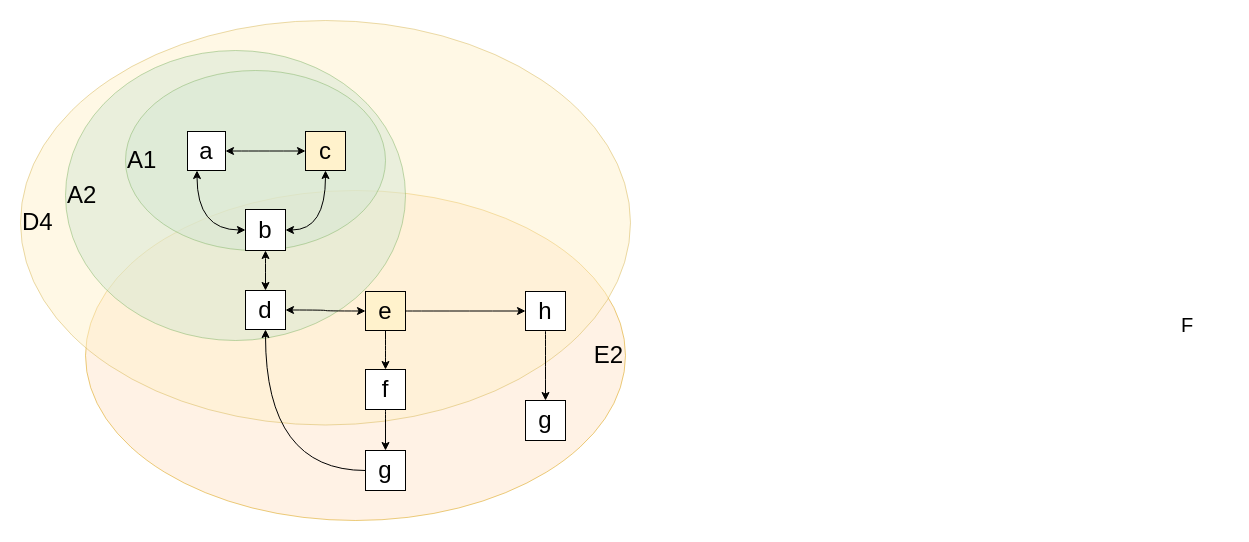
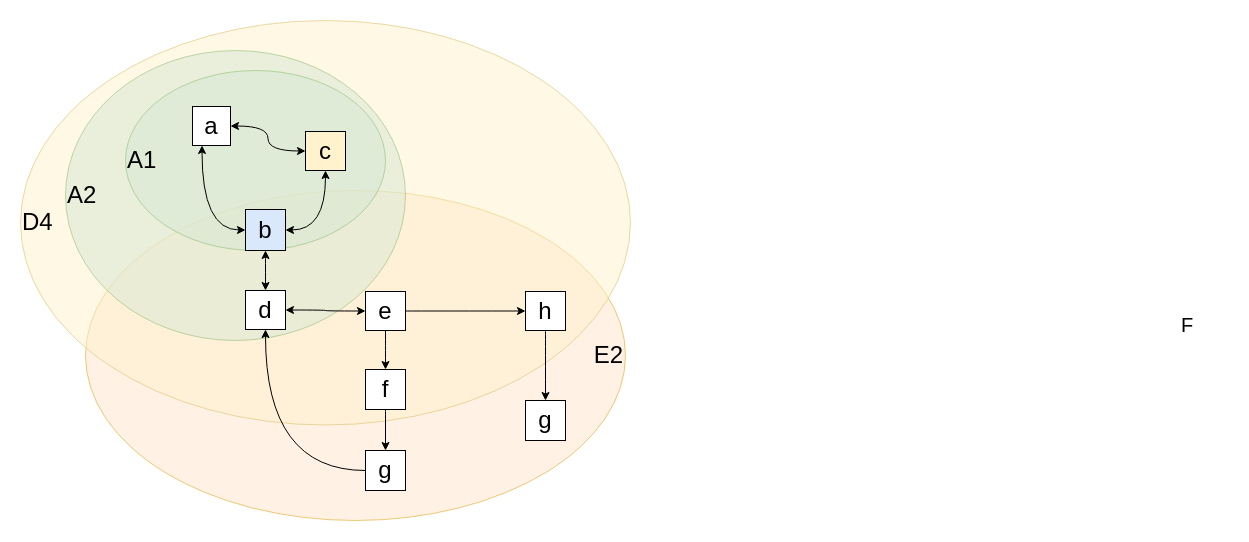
(207, 151) -> (212, 126)
(266, 230) -> (266, 230)
(386, 311) -> (386, 311)
